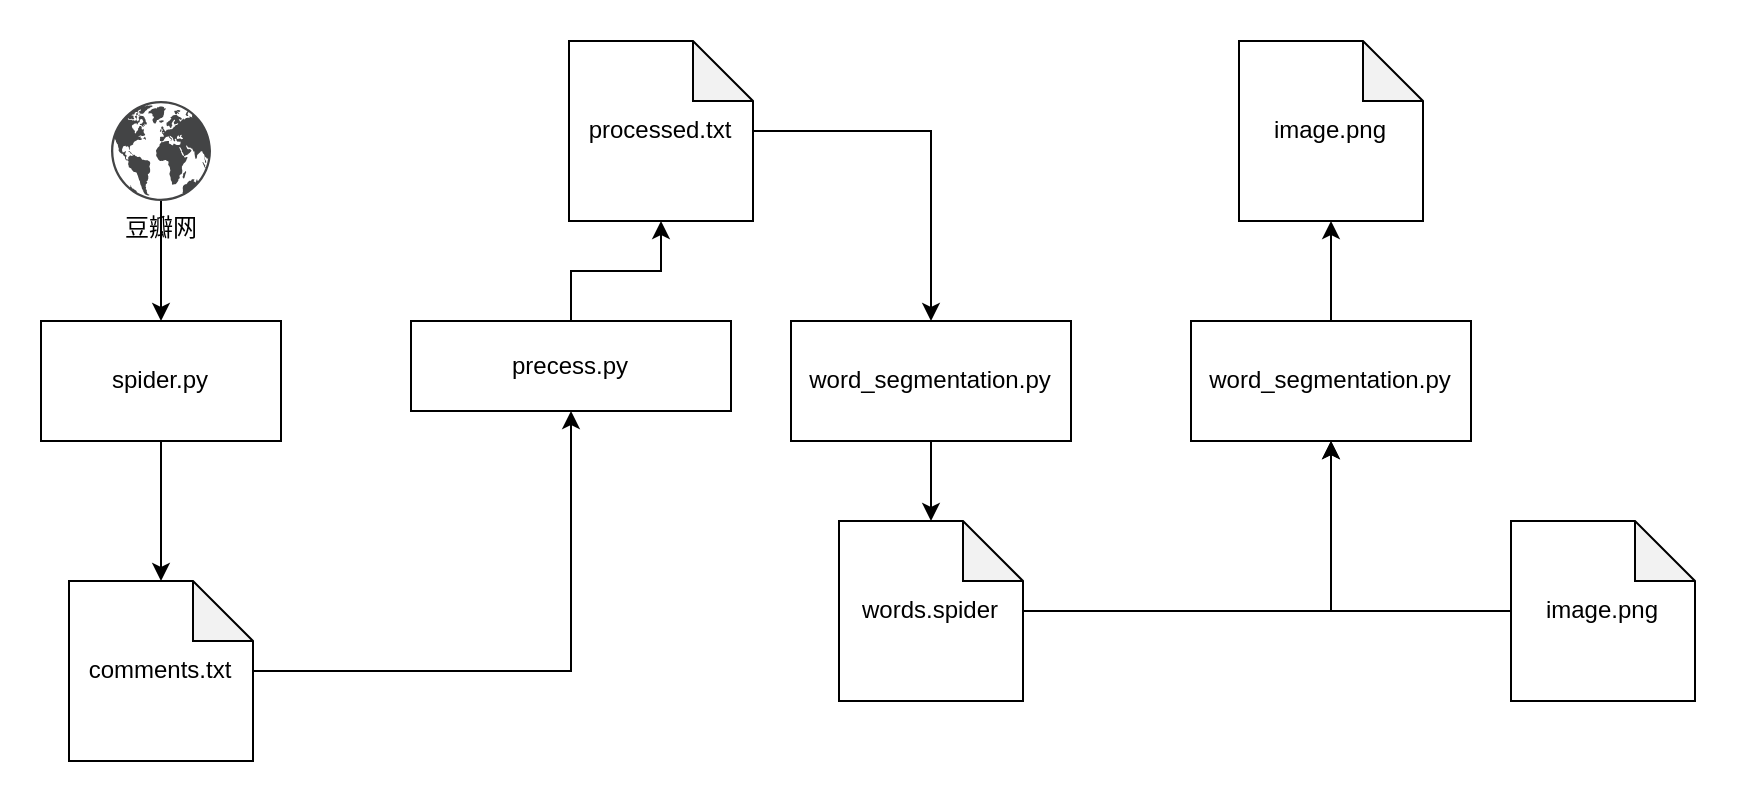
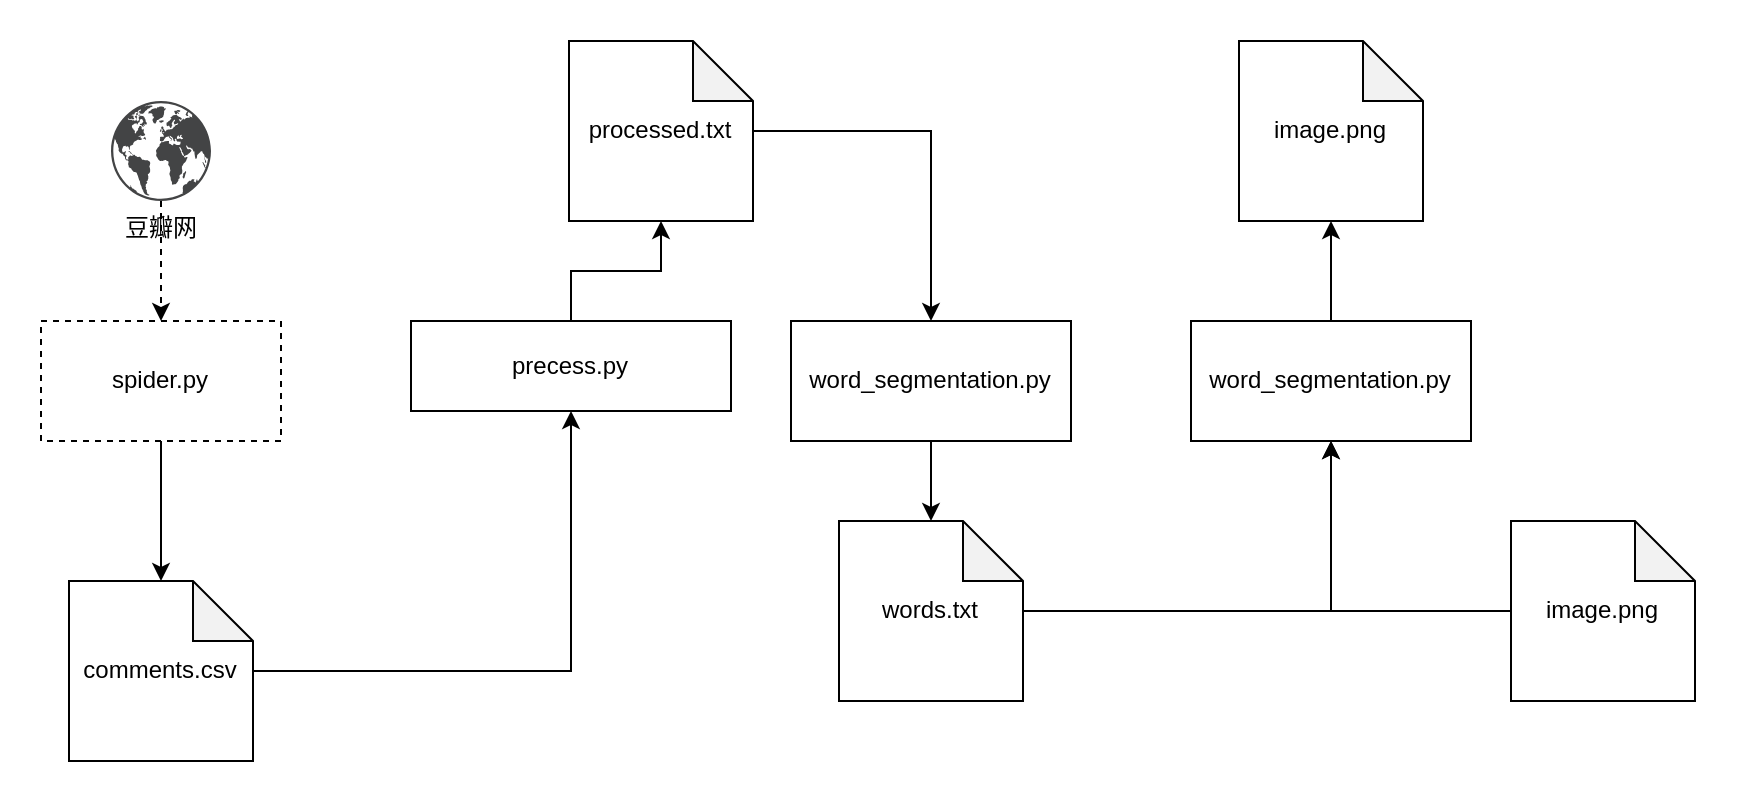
(161, 256) -> (161, 256)
(161, 381) -> (161, 381)
(931, 611) -> (931, 611)
(161, 671) -> (161, 671)
